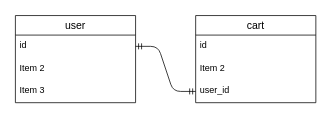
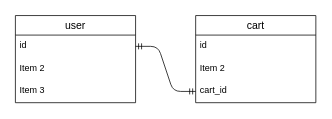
(216, 90) -> (216, 90)
